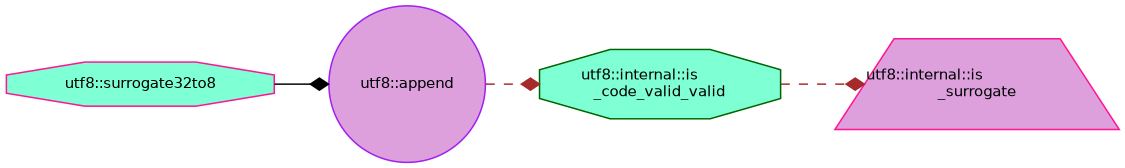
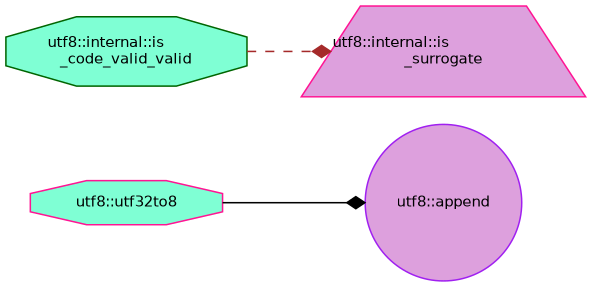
(140, 84) -> (126, 203)
(503, 84) -> none
